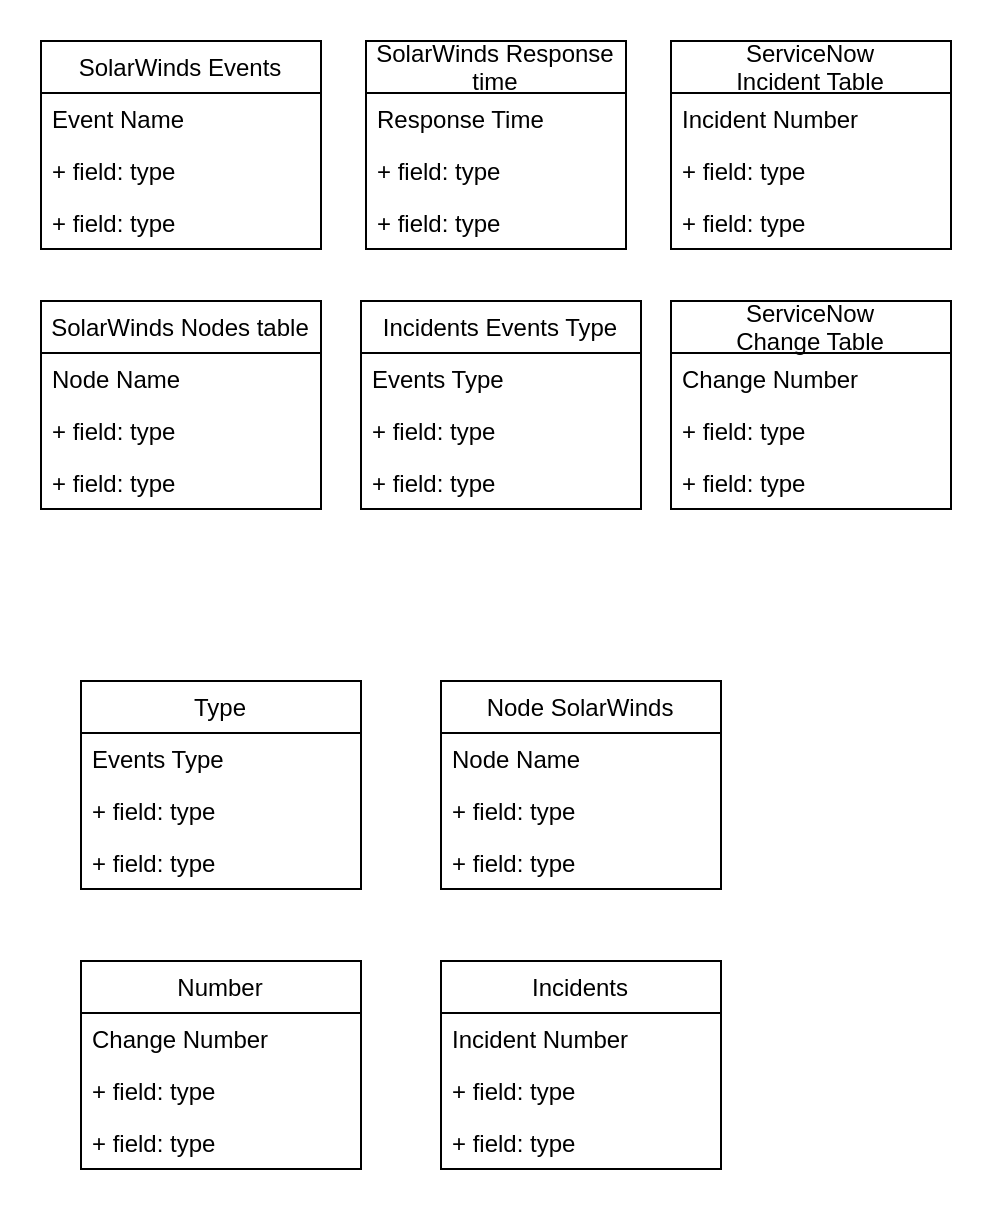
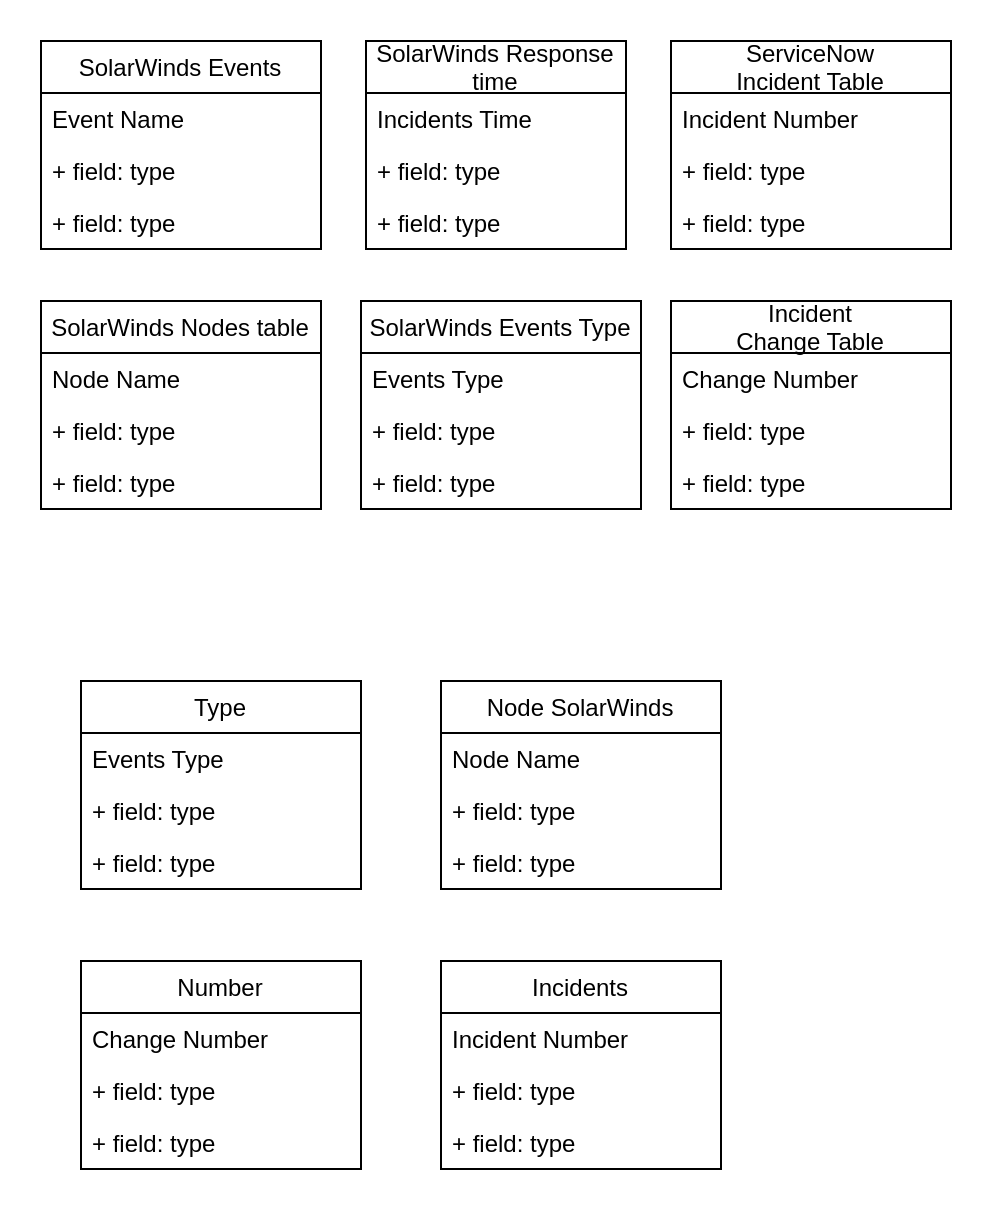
(458, 120) -> (462, 120)
(810, 314) -> (810, 314)
(500, 328) -> (500, 328)
